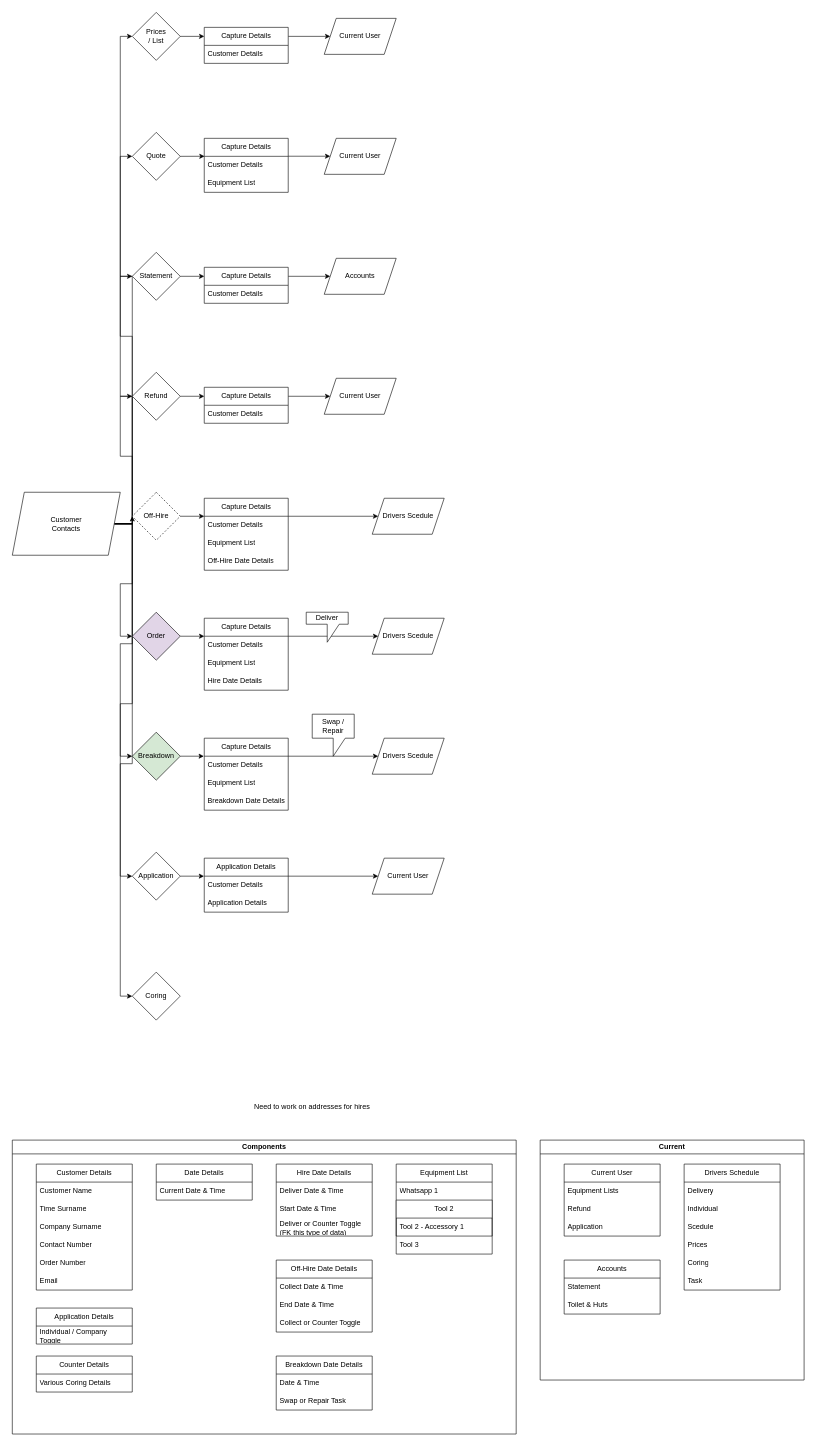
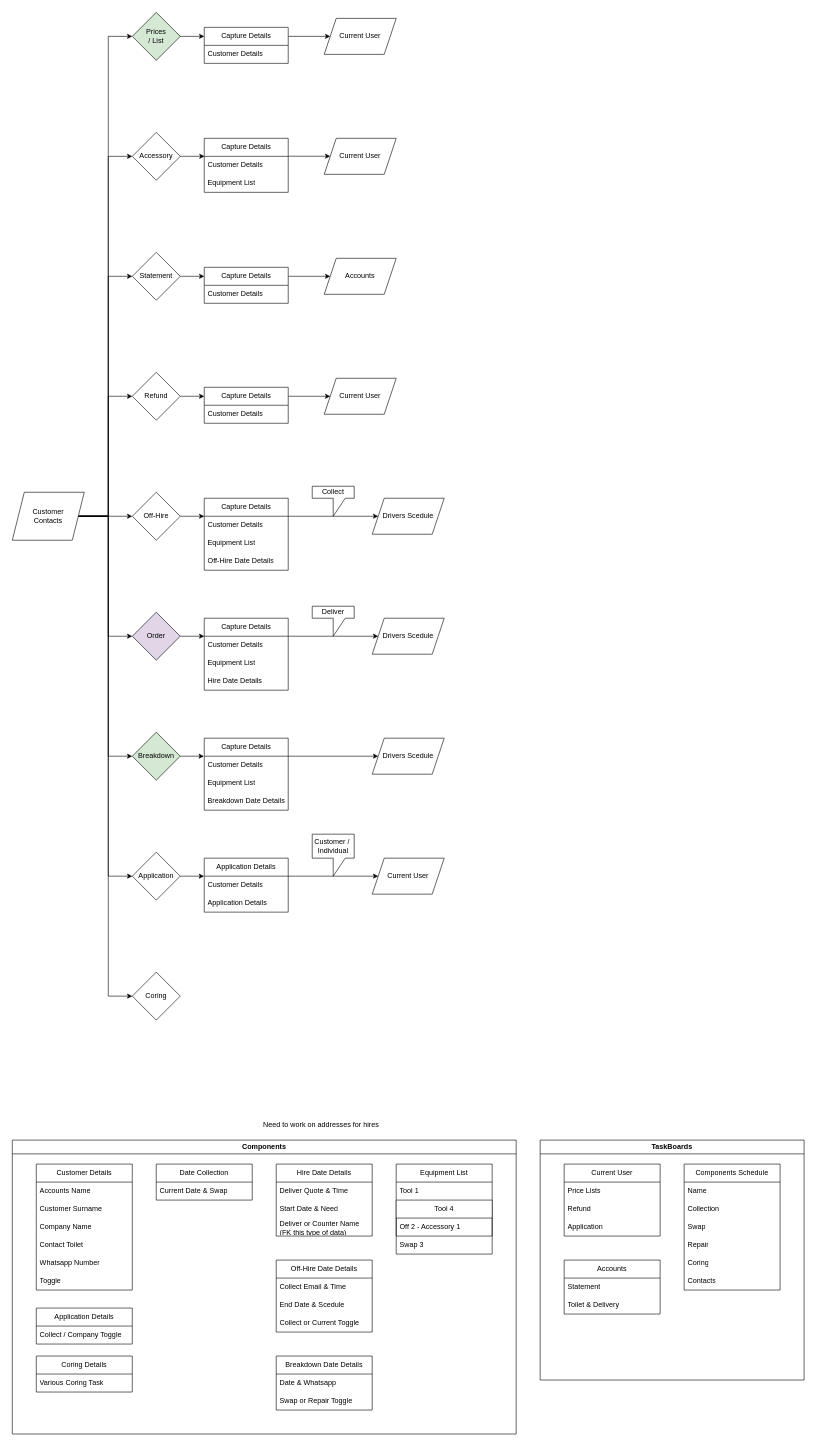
(156, 36) -> (156, 36)
(156, 156) -> (156, 156)
none -> (333, 501)
(156, 516) -> (156, 516)
(66, 524) -> (48, 516)
(327, 627) -> (333, 621)
(333, 735) -> none
none -> (333, 855)
(312, 1107) -> (321, 1125)
(672, 1148) -> (672, 1148)
(204, 1173) -> (204, 1173)
(732, 1173) -> (732, 1173)
(65, 1191) -> (65, 1191)
(194, 1191) -> (195, 1191)
(313, 1191) -> (315, 1191)
(419, 1191) -> (410, 1191)
(595, 1191) -> (587, 1191)
(702, 1191) -> (696, 1191)
(62, 1209) -> (71, 1209)
(310, 1209) -> (311, 1209)
(444, 1209) -> (444, 1209)
(705, 1209) -> (705, 1209)
(69, 1227) -> (63, 1227)
(325, 1227) -> (325, 1227)
(436, 1227) -> (434, 1227)
(701, 1227) -> (696, 1227)
(67, 1245) -> (65, 1245)
(410, 1245) -> (411, 1245)
(699, 1245) -> (699, 1245)
(63, 1263) -> (69, 1263)
(48, 1281) -> (51, 1281)
(696, 1281) -> (704, 1281)
(313, 1287) -> (313, 1287)
(306, 1305) -> (312, 1305)
(590, 1305) -> (597, 1305)
(325, 1323) -> (325, 1323)
(85, 1335) -> (83, 1335)
(84, 1365) -> (84, 1365)
(79, 1383) -> (74, 1383)
(299, 1383) -> (308, 1383)
(314, 1401) -> (318, 1401)
